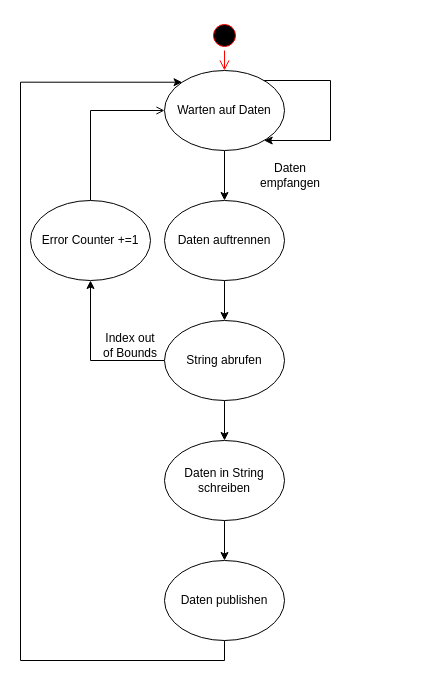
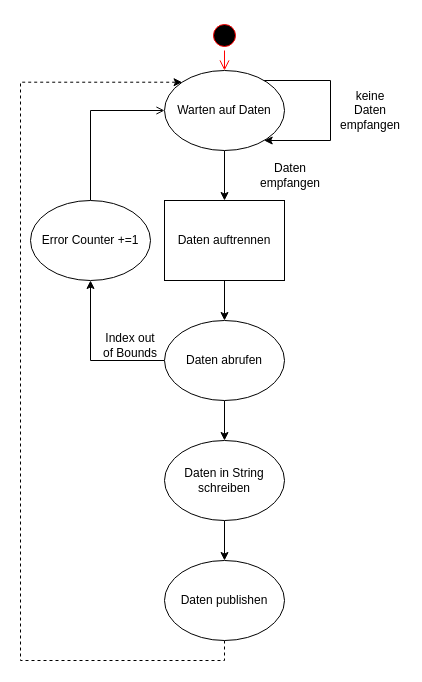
none -> (371, 111)
(225, 241) -> (225, 241)
(225, 361) -> (225, 361)
(21, 407) -> (21, 407)
